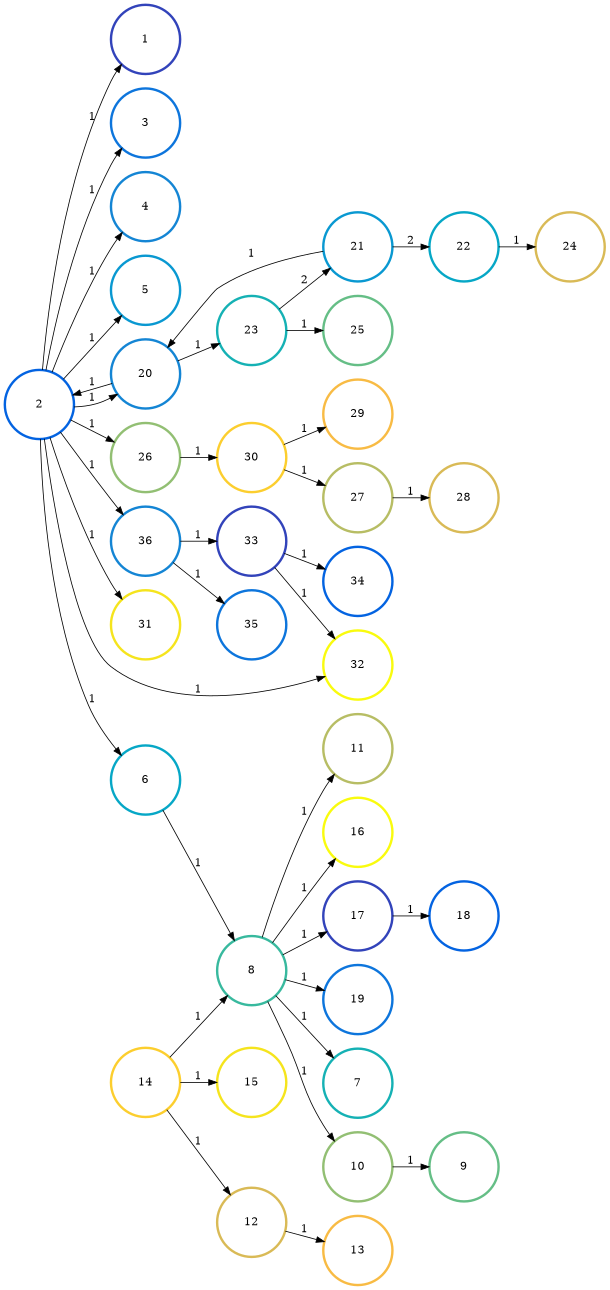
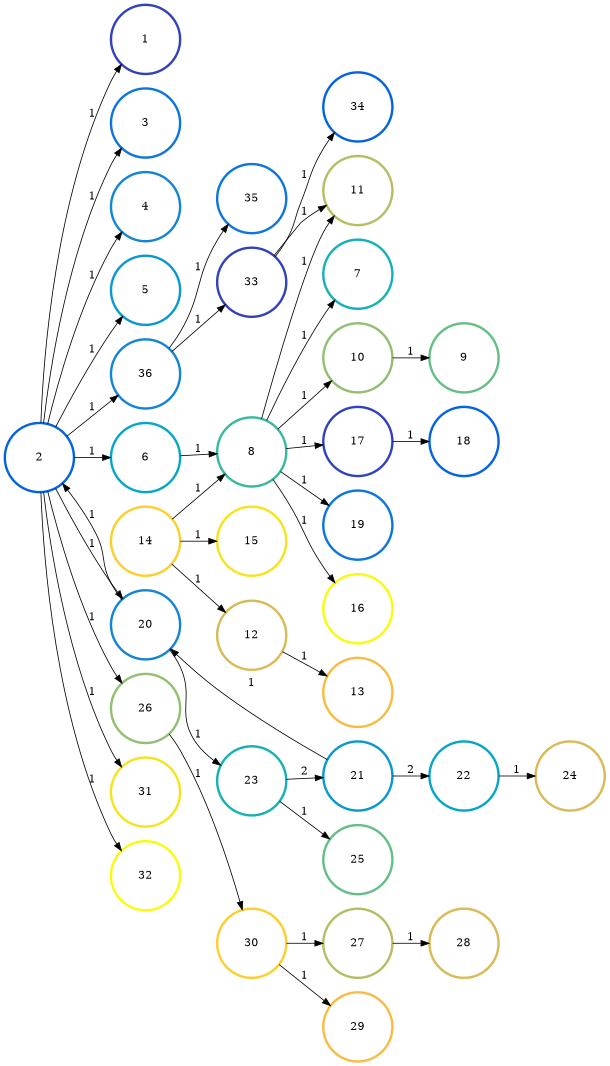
(302, 600) -> (299, 225)
